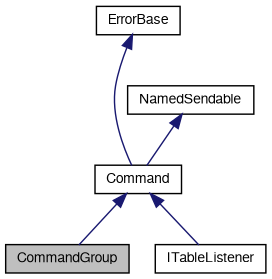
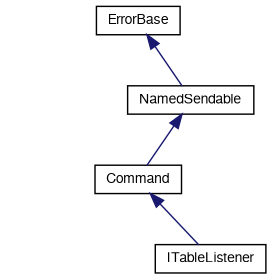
(115, 107) -> (169, 66)
(67, 259) -> none
